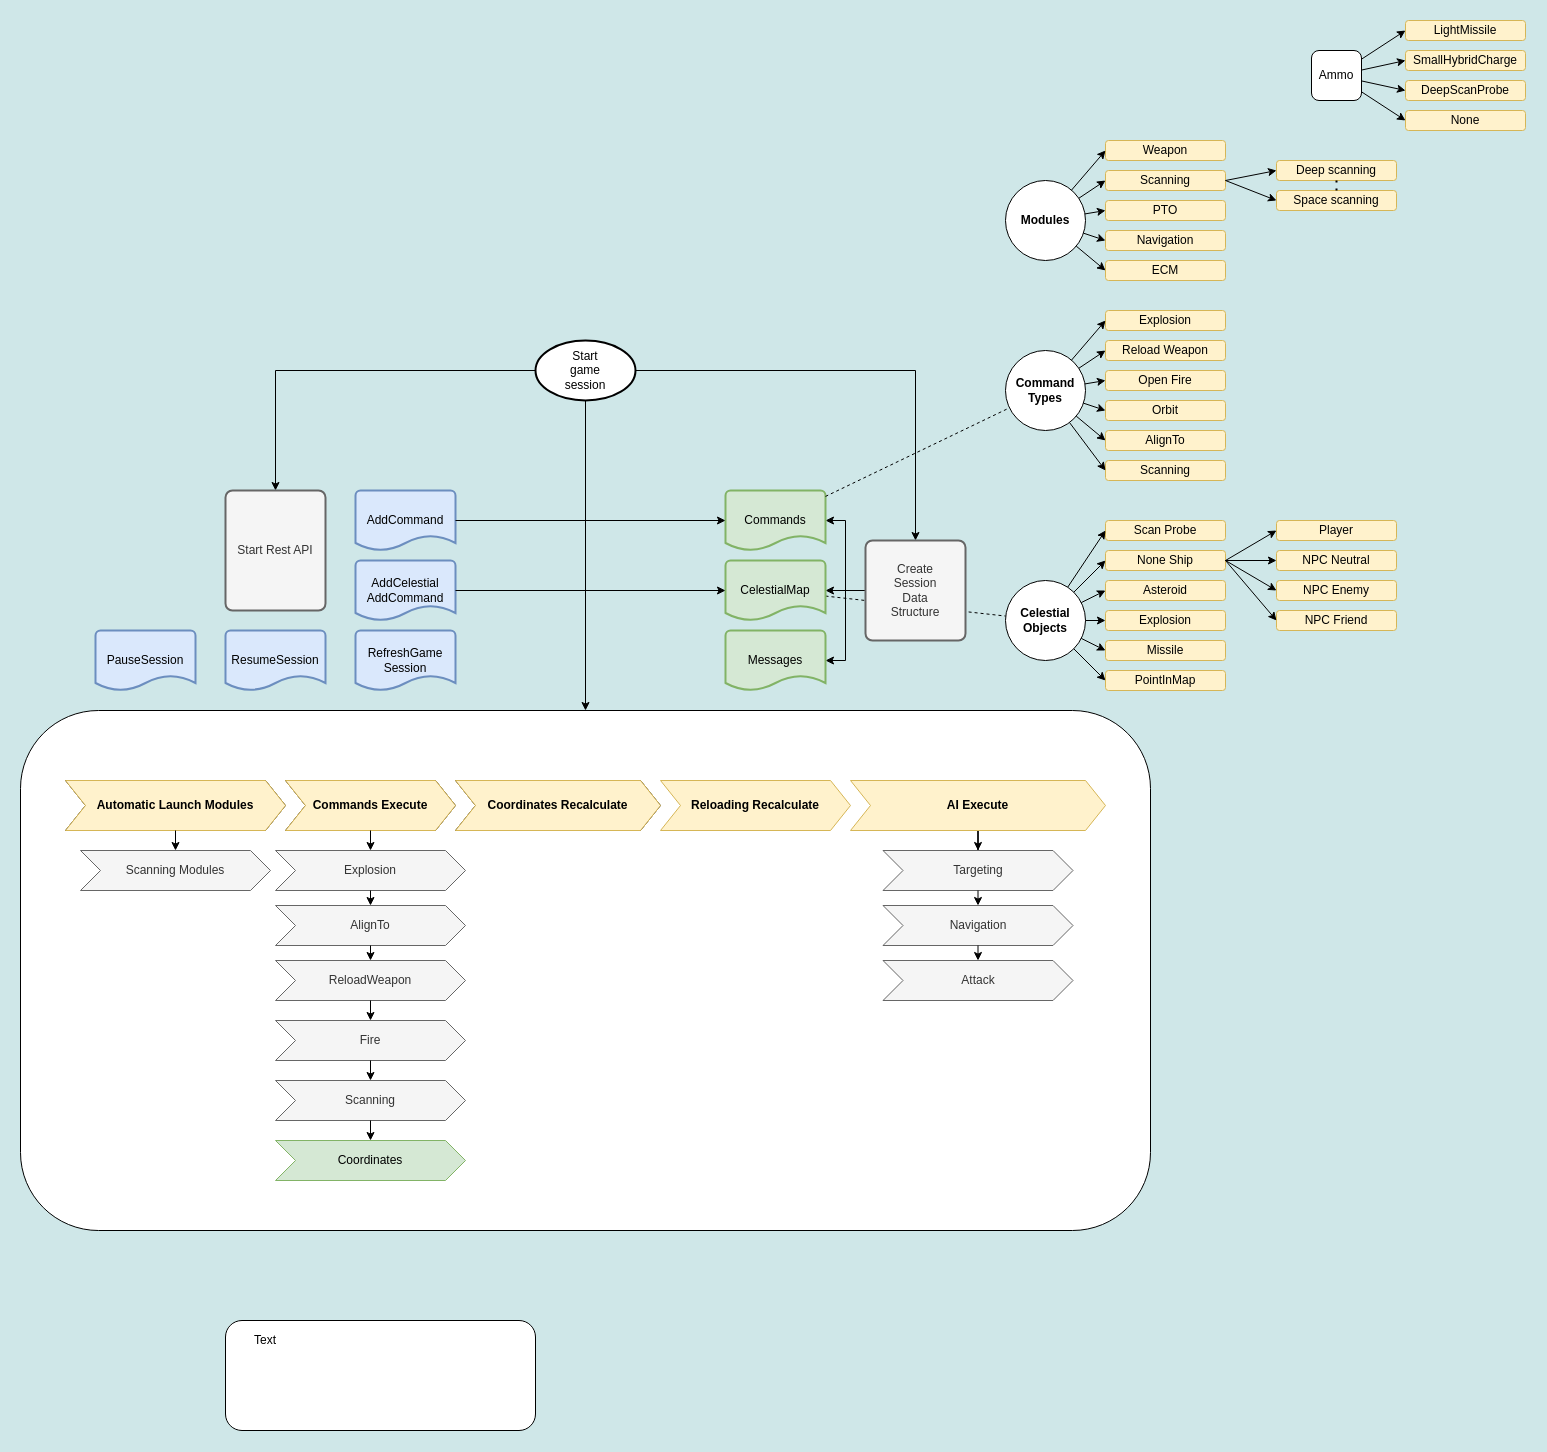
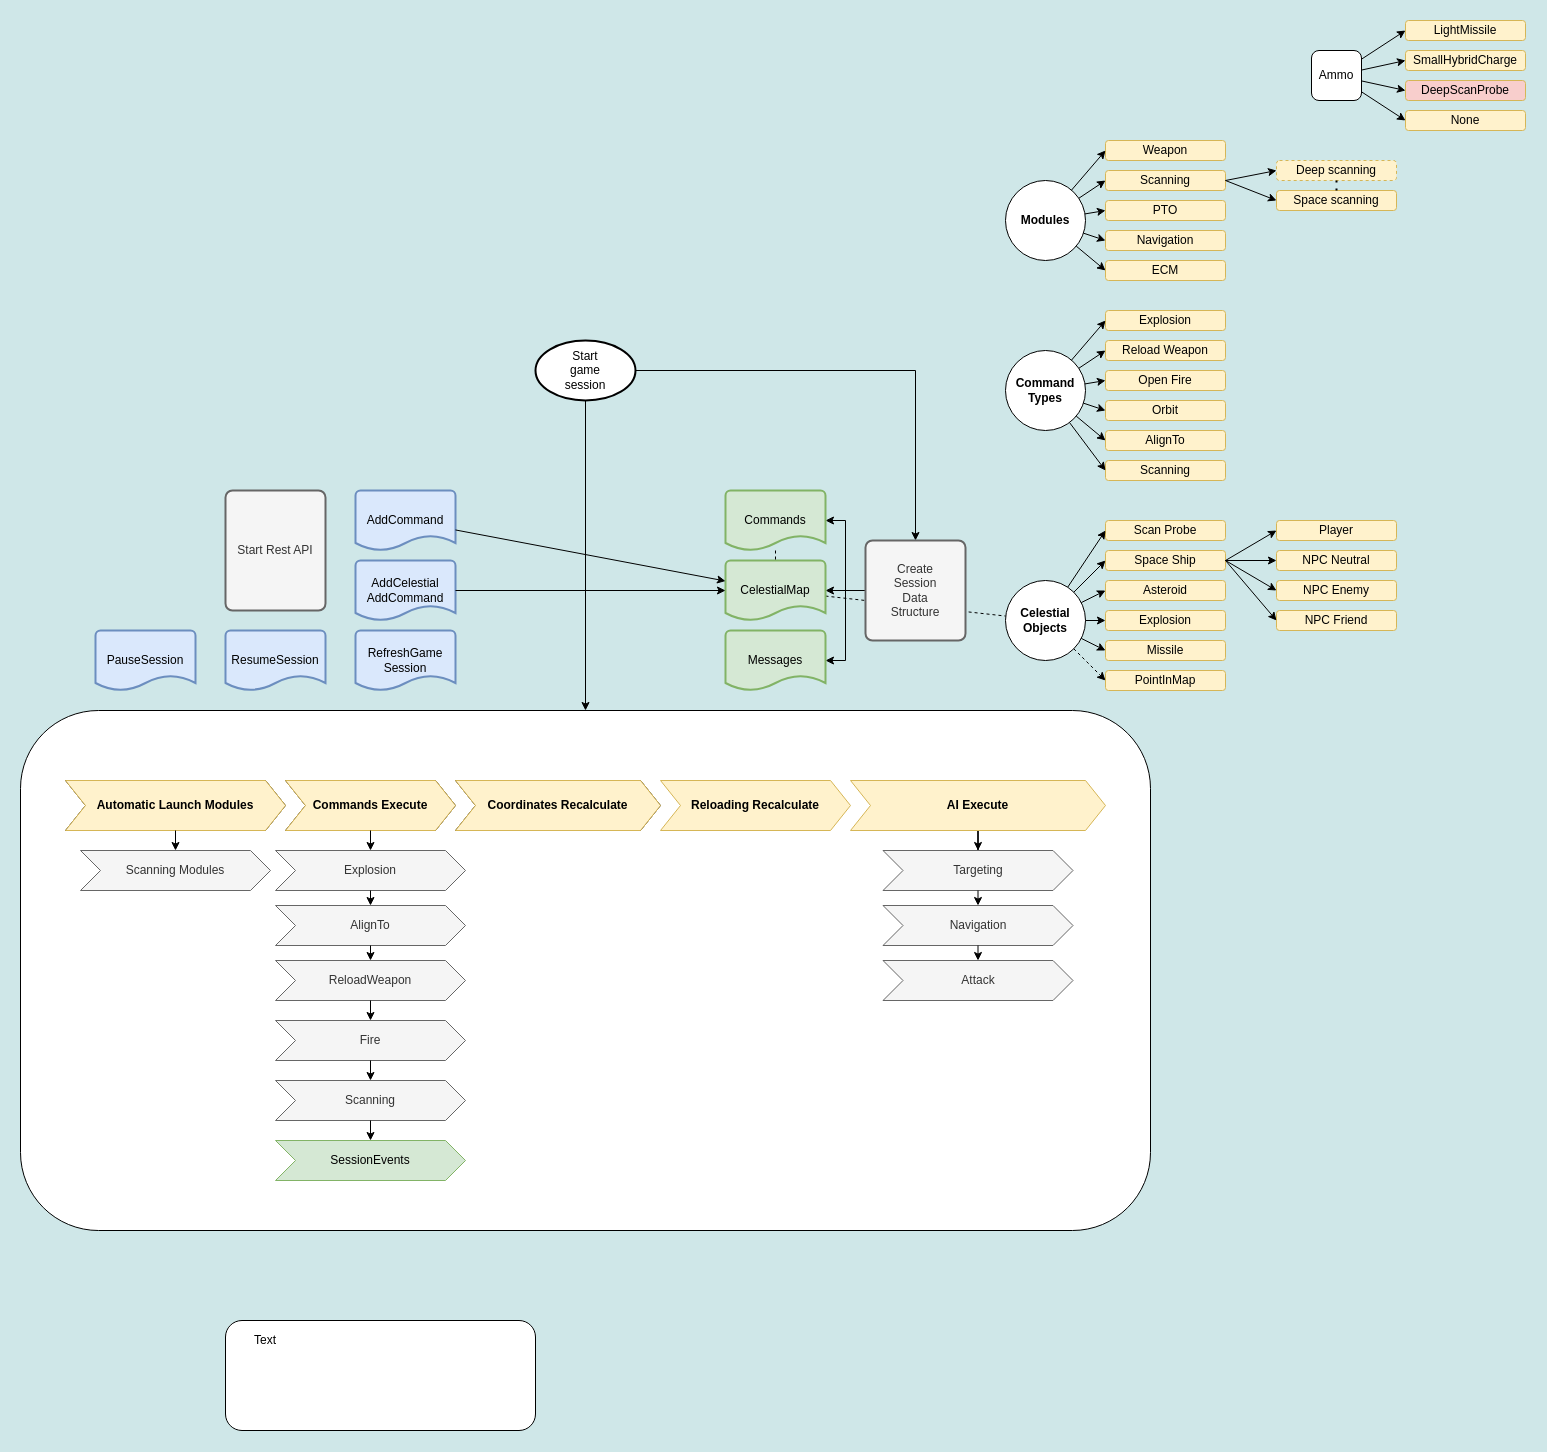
(1466, 91) -> (1466, 91)
(1337, 171) -> (1337, 171)
(350, 371) -> none
(917, 453) -> (776, 556)
(587, 521) -> (587, 555)
(1166, 561) -> (1166, 561)
(1087, 662) -> (1087, 662)
(371, 1161) -> (371, 1161)
